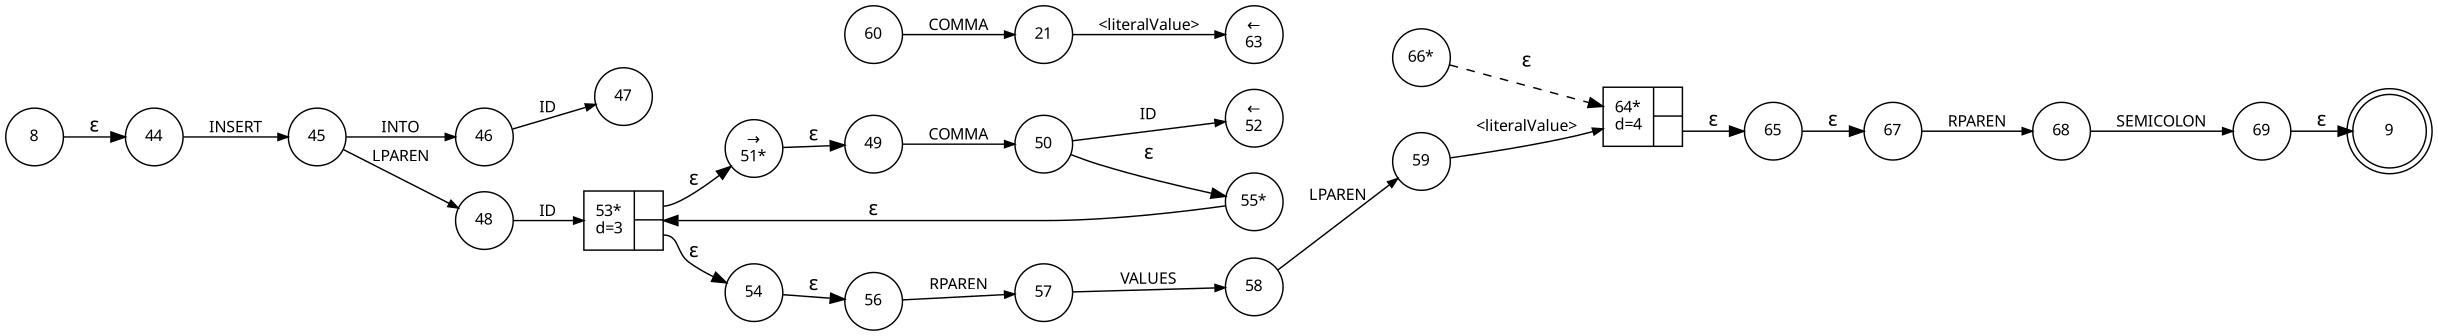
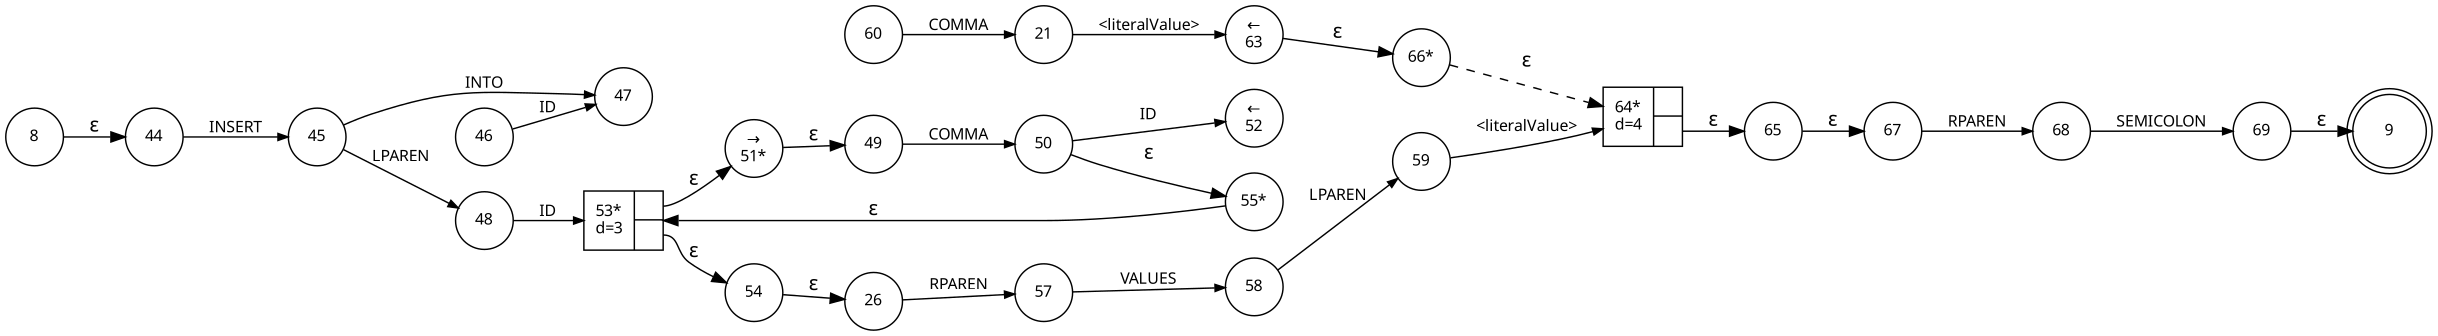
none -> (1331, 45)
(396, 137) -> (462, 94)
(874, 301) -> (874, 301)
